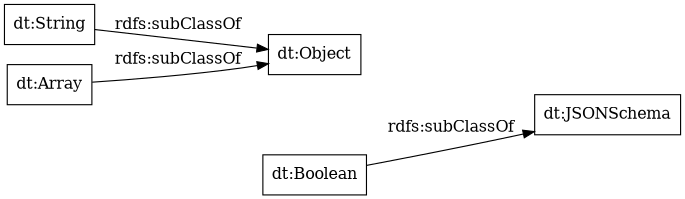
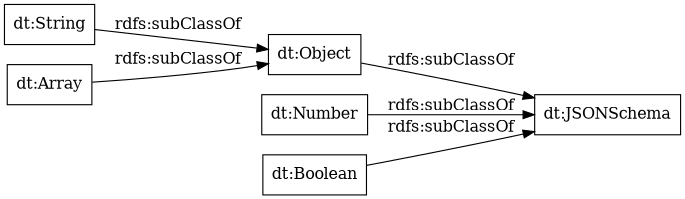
none -> (442, 79)
none -> (315, 115)
